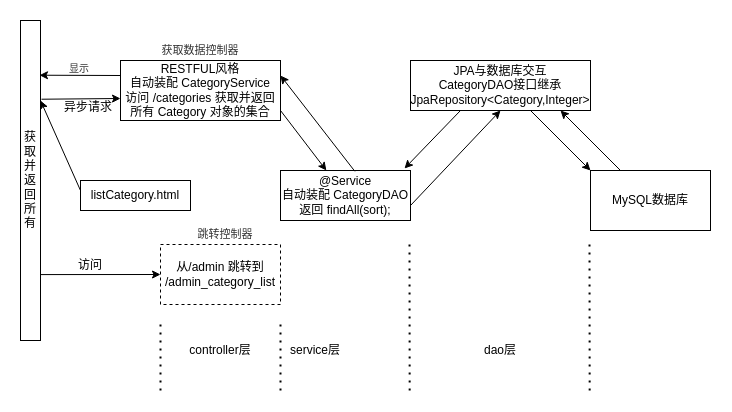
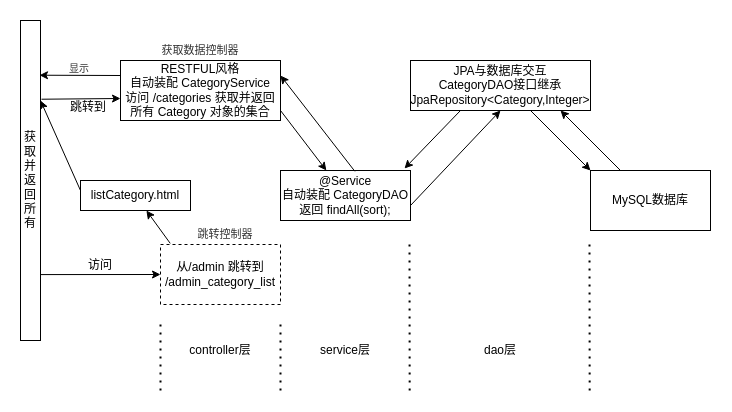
(89, 108) -> (89, 108)
none -> (160, 230)
(91, 266) -> (101, 266)
(316, 351) -> (346, 351)
